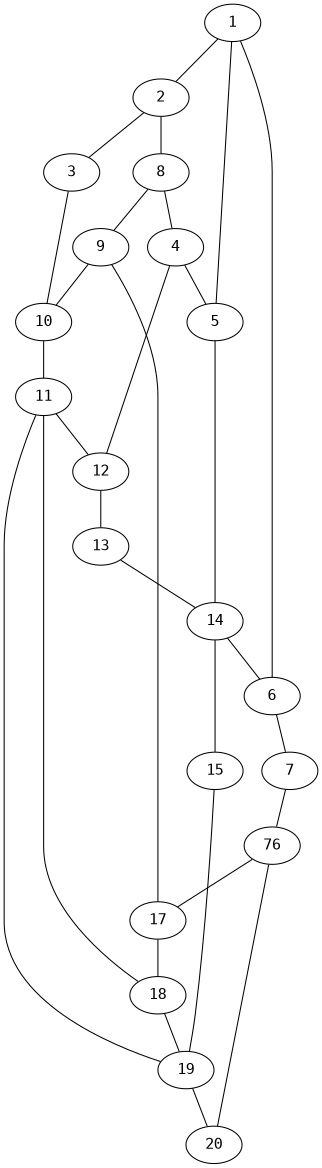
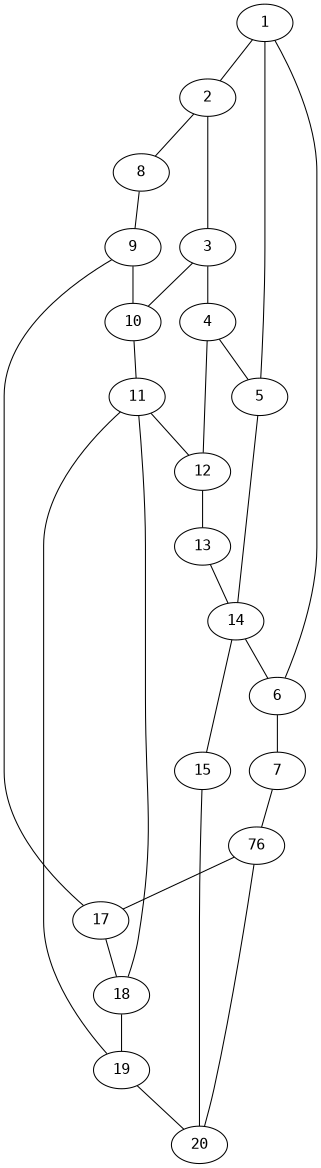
(168, 210) -> (208, 285)
(205, 921) -> (199, 958)
